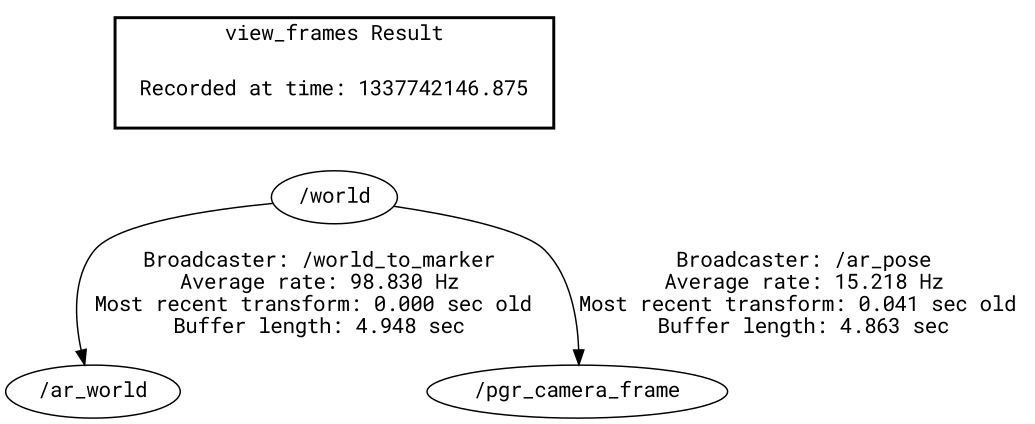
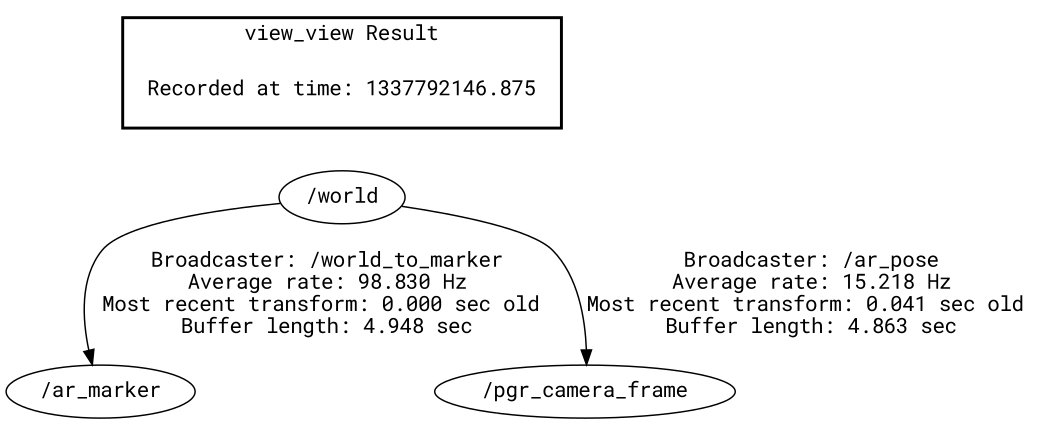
(334, 35) -> (342, 35)
(334, 90) -> (342, 90)
(93, 392) -> (101, 392)
